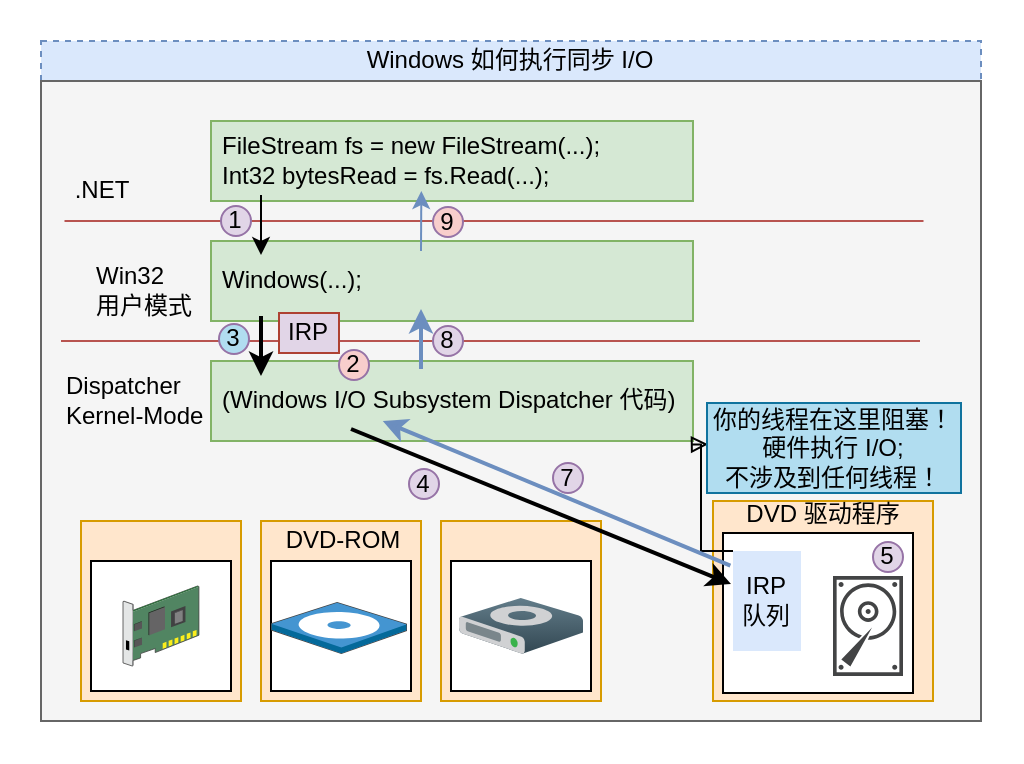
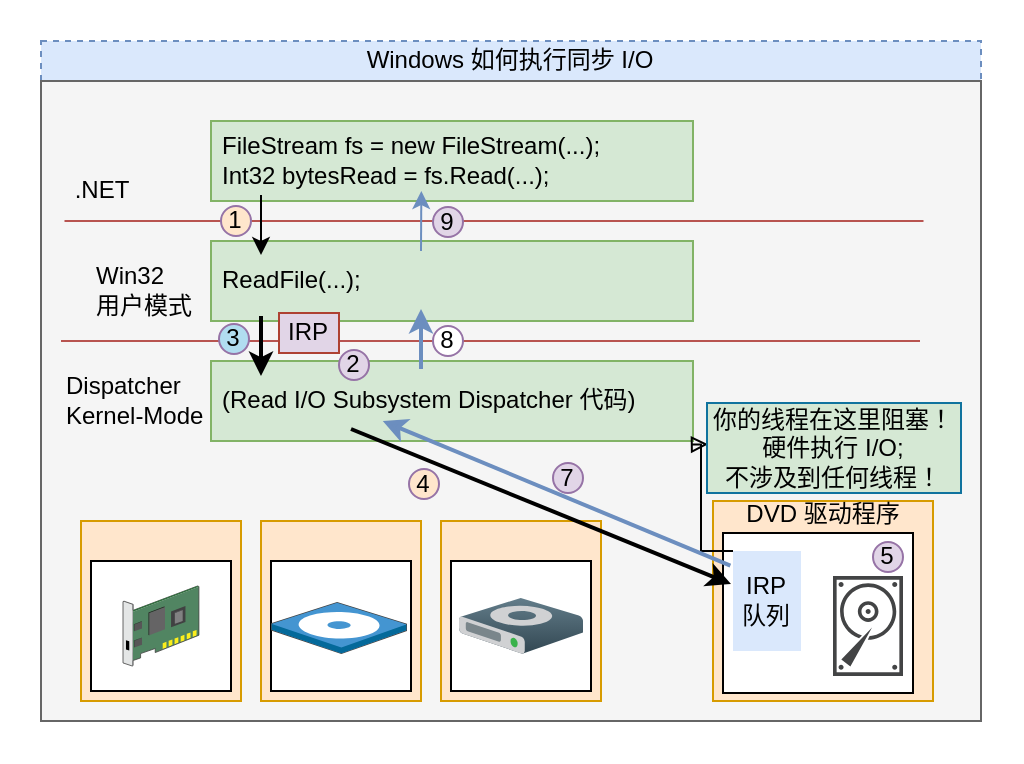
(236, 221) -> (236, 221)
(448, 222) -> (448, 222)
(295, 281) -> (298, 281)
(448, 341) -> (448, 341)
(354, 365) -> (354, 365)
(463, 401) -> (446, 401)
(834, 448) -> (834, 448)
(424, 484) -> (424, 484)
(344, 541) -> none
